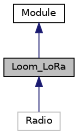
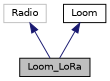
(39, 13) -> (85, 13)
(39, 99) -> (42, 45)
